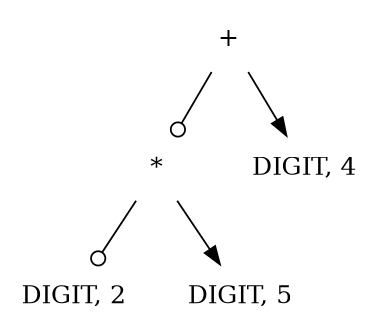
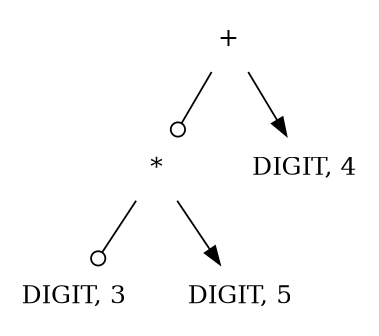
(74, 297) -> (74, 297)
